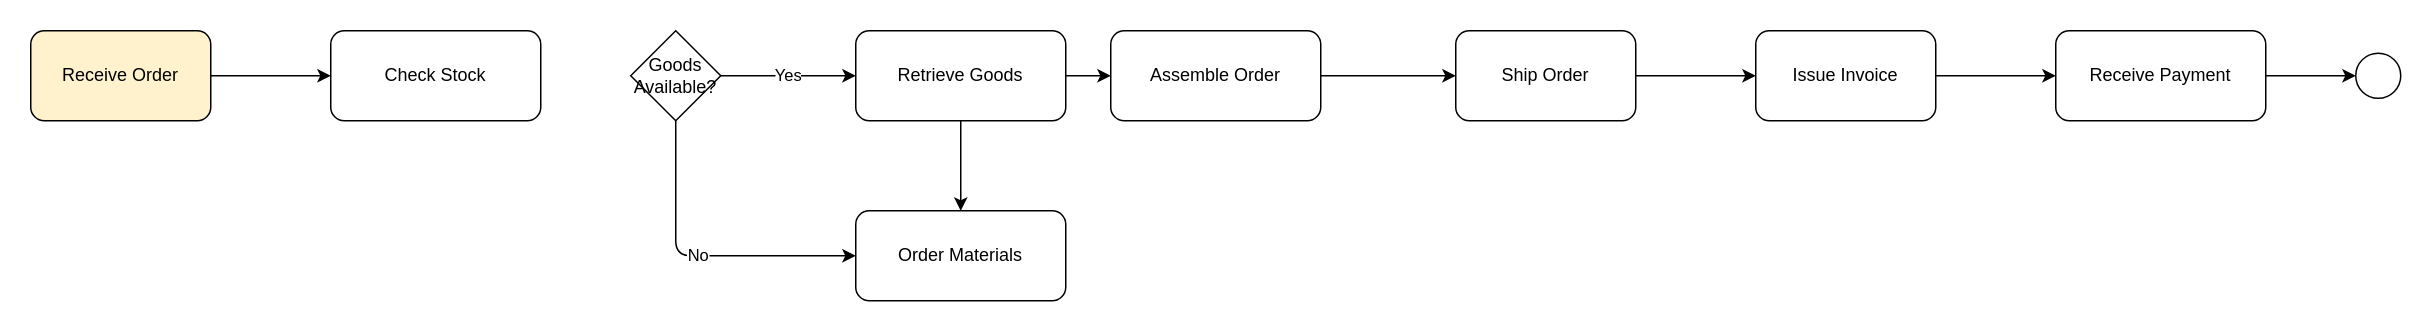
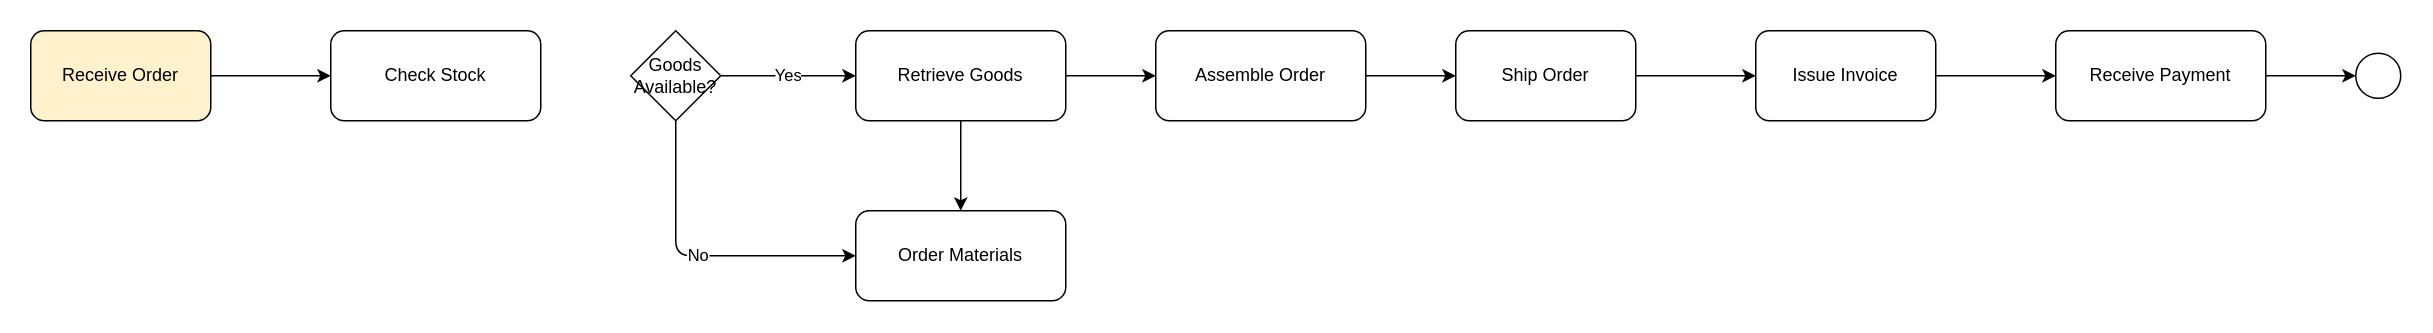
(1216, 76) -> (1261, 76)
